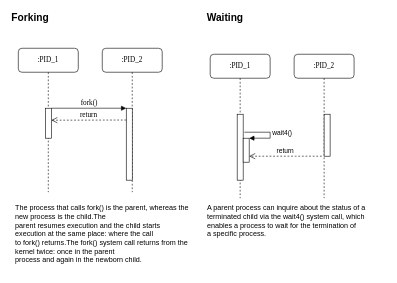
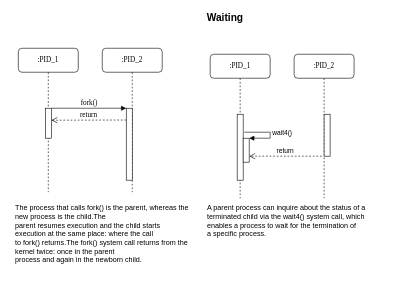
(30, 18) -> none
